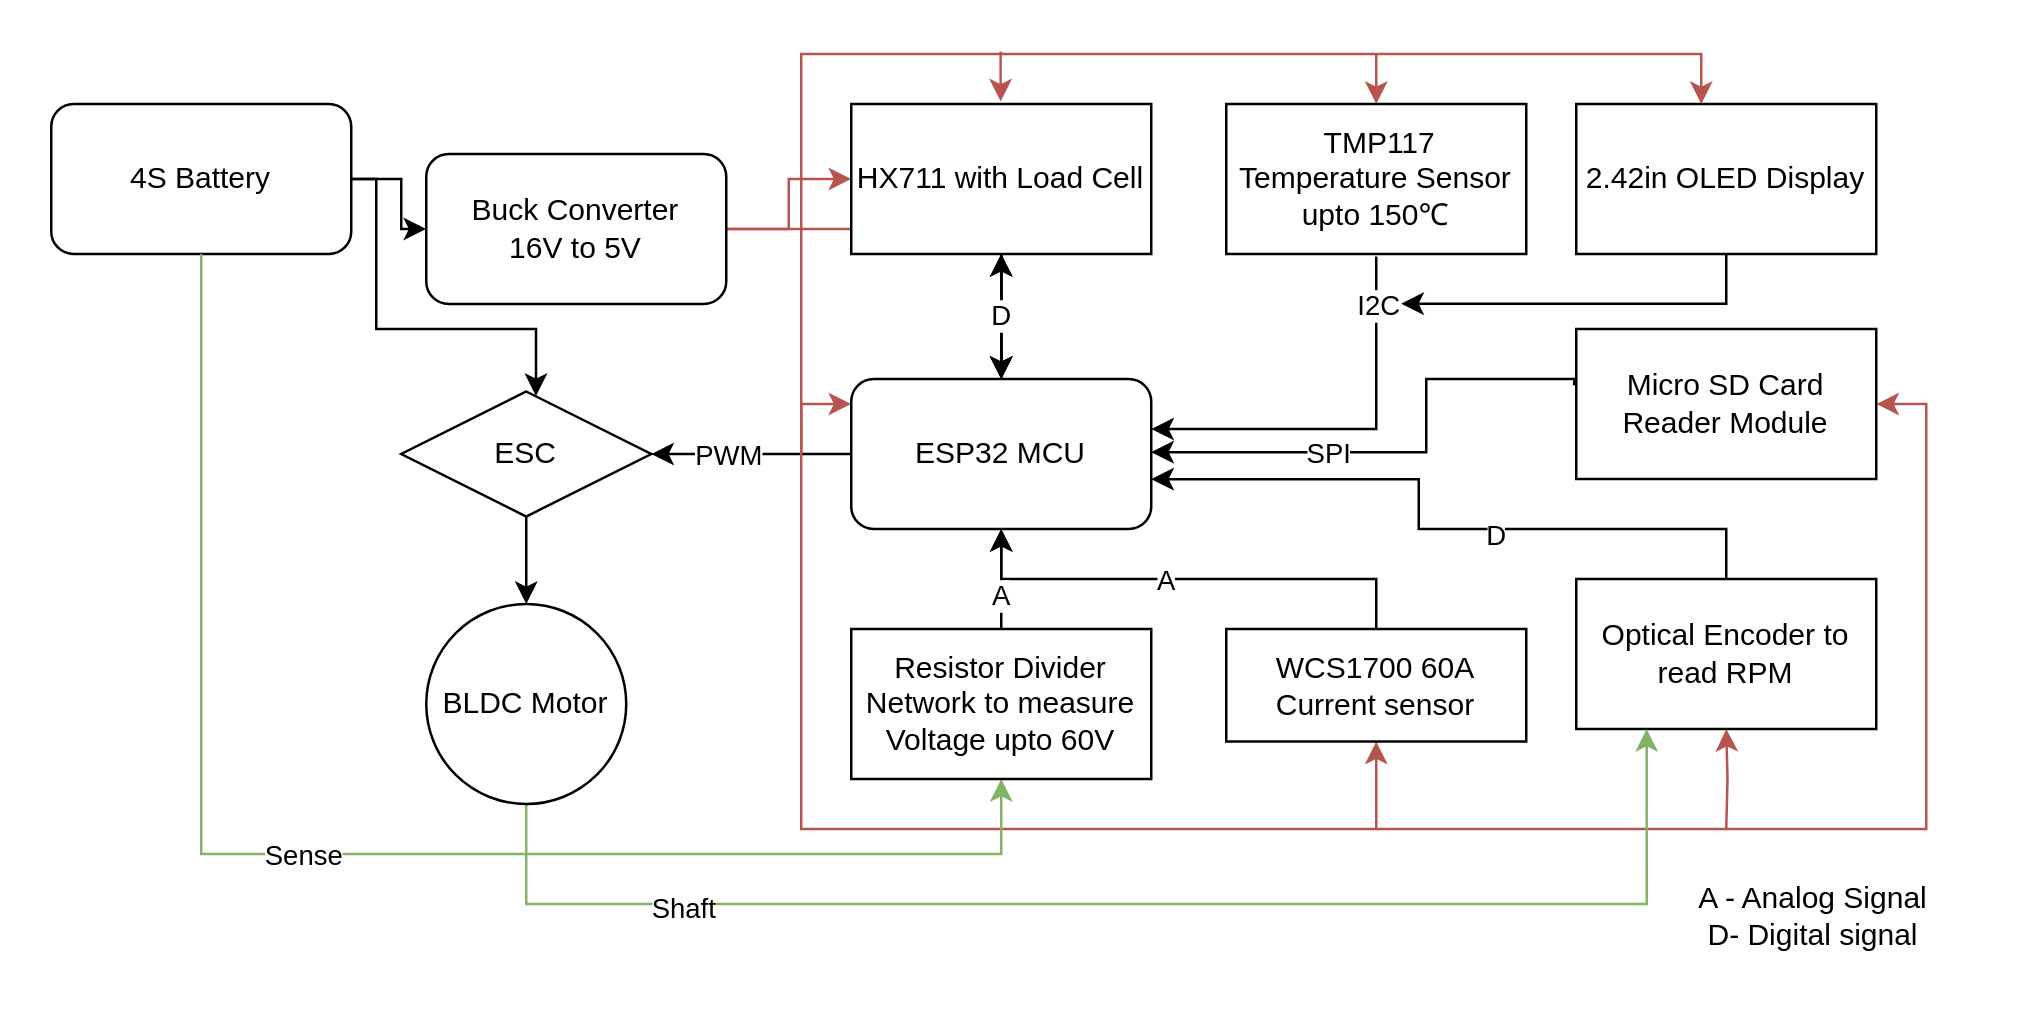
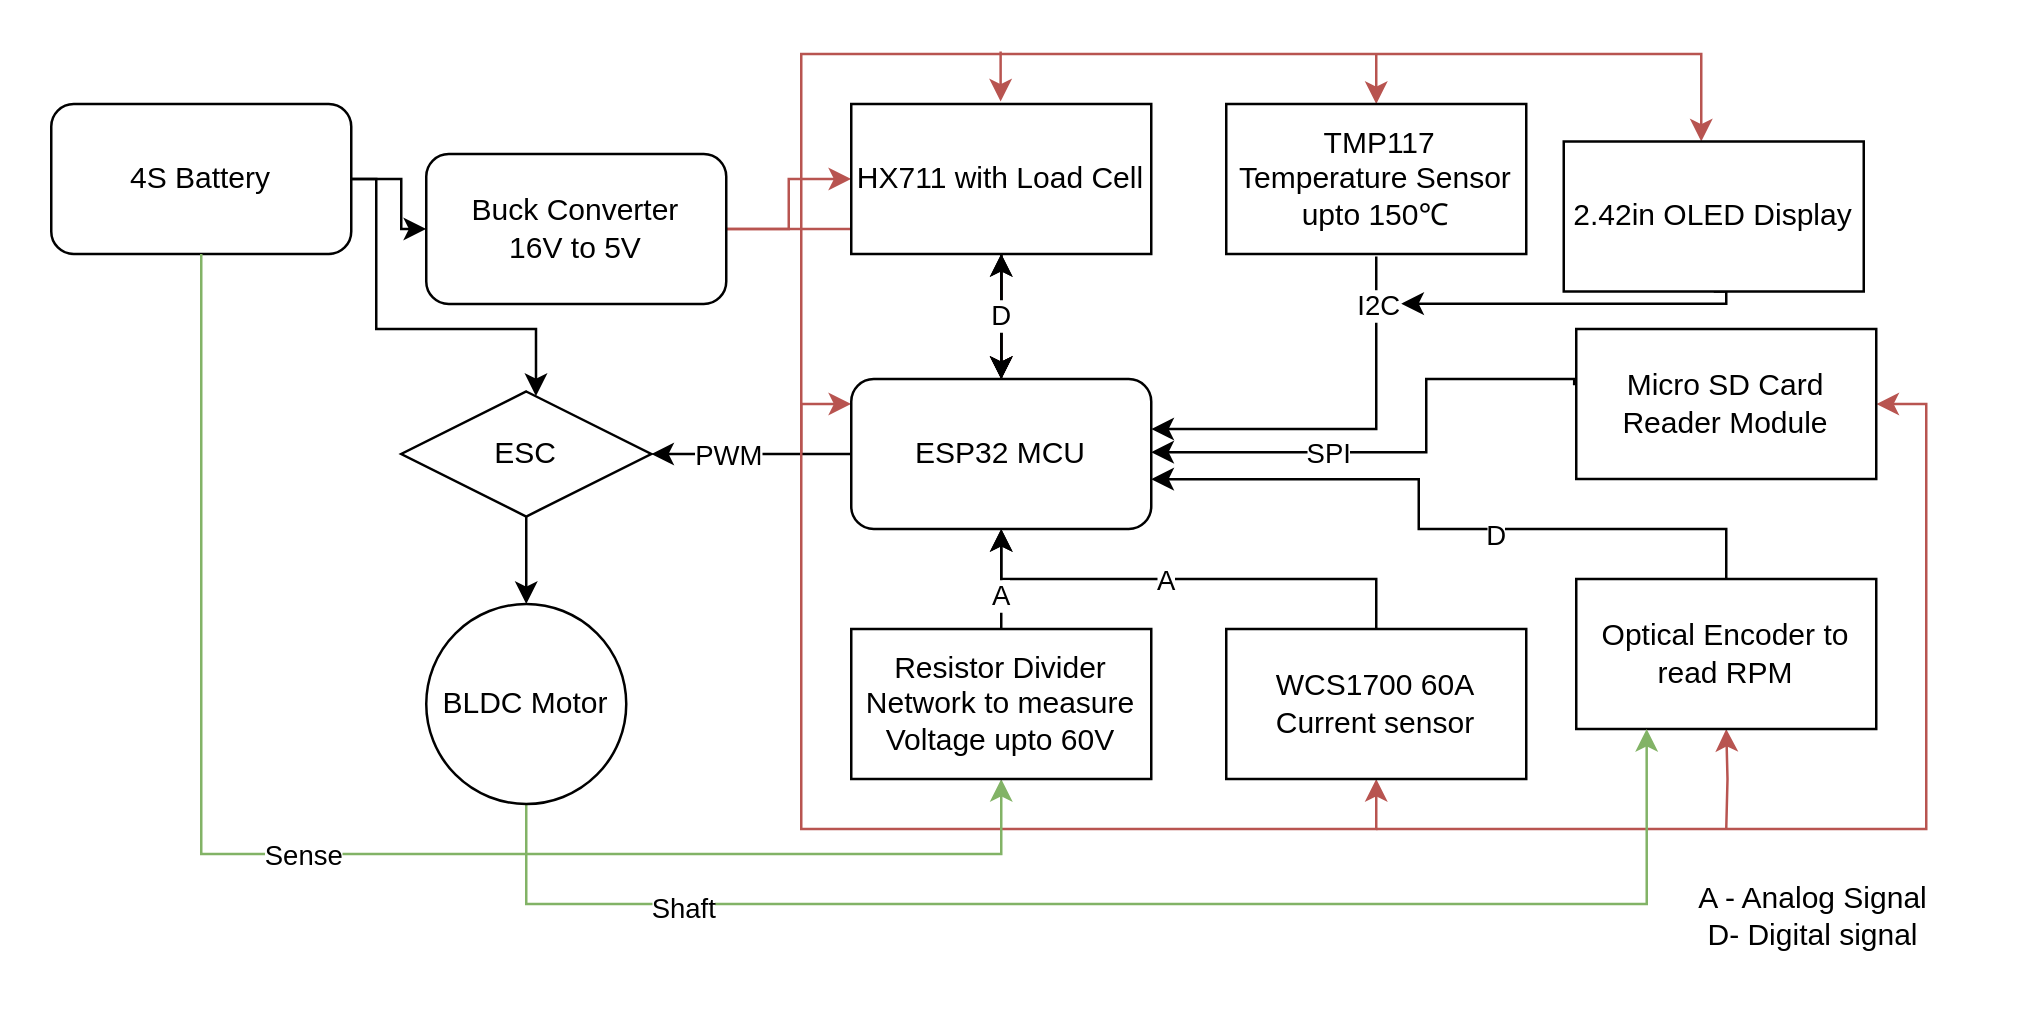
(1726, 179) -> (1714, 216)
(1376, 685) -> (1376, 704)
